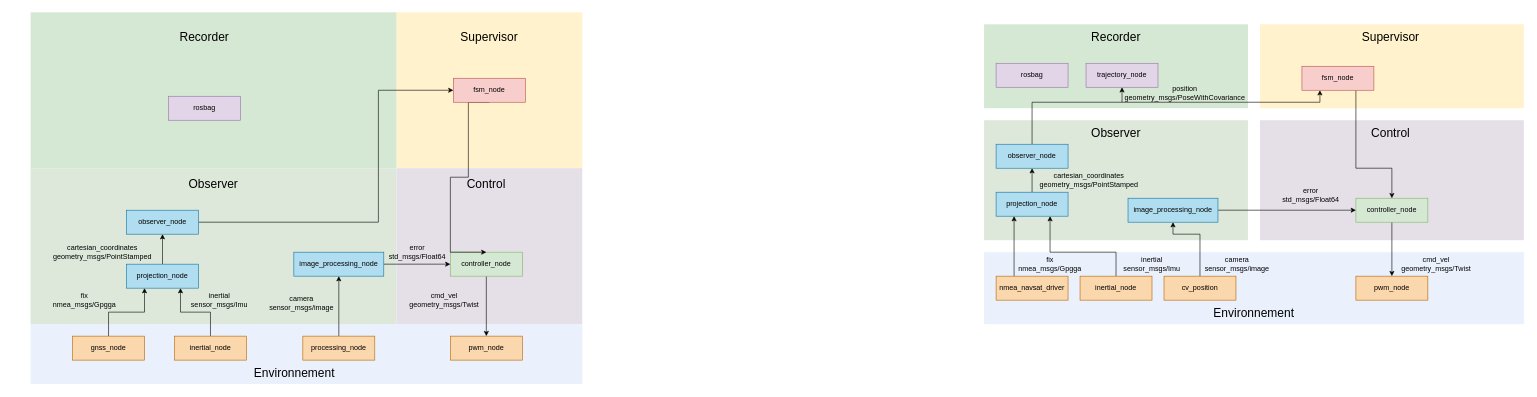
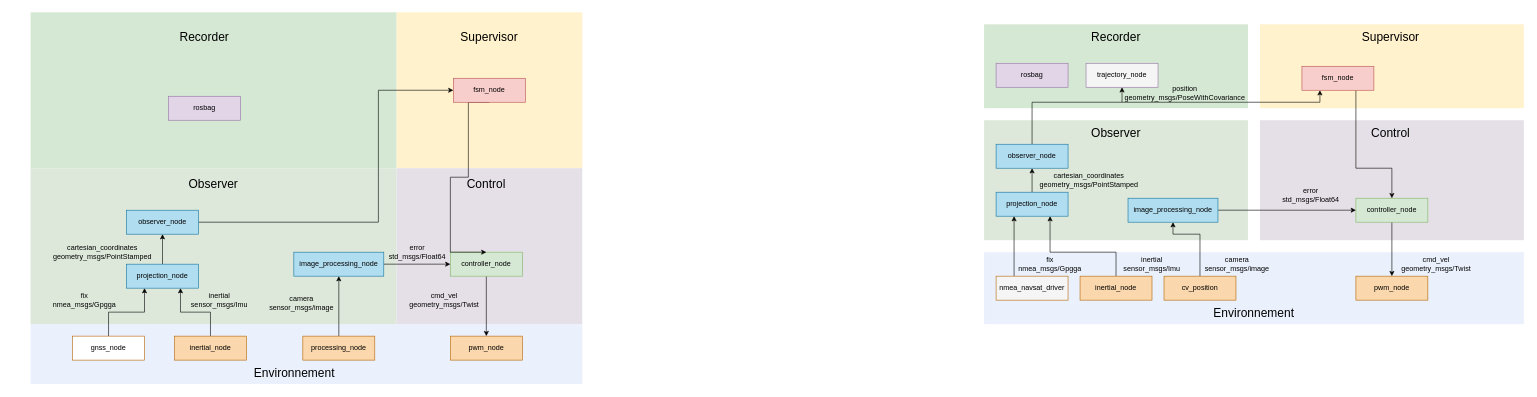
(1122, 75) -> (1122, 75)
(1032, 288) -> (1032, 288)
(108, 348) -> (108, 348)
